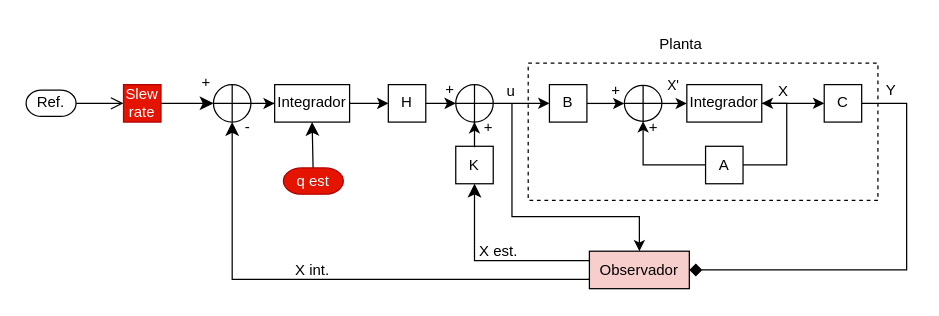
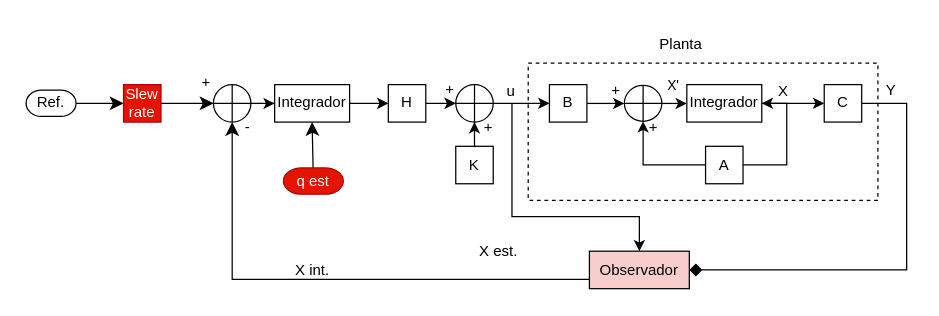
(115, 103) -> (111, 103)
(498, 261) -> none
